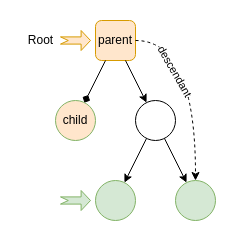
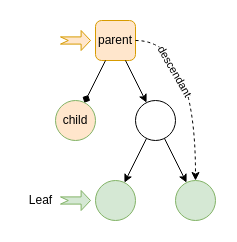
(41, 41) -> none
none -> (41, 201)
